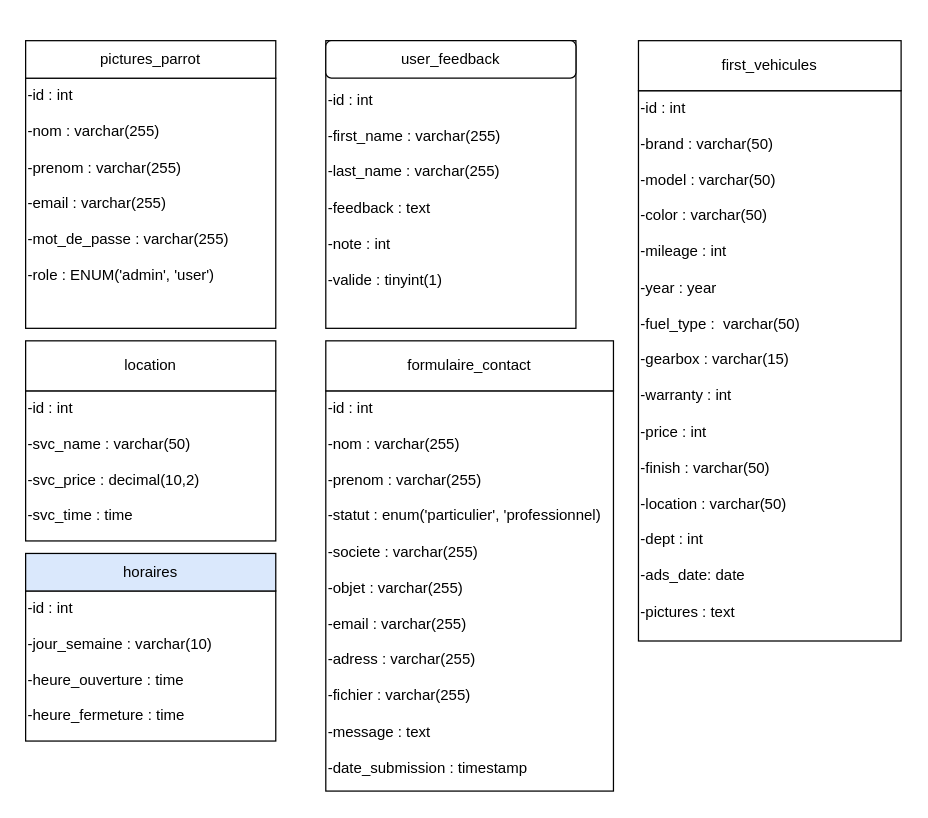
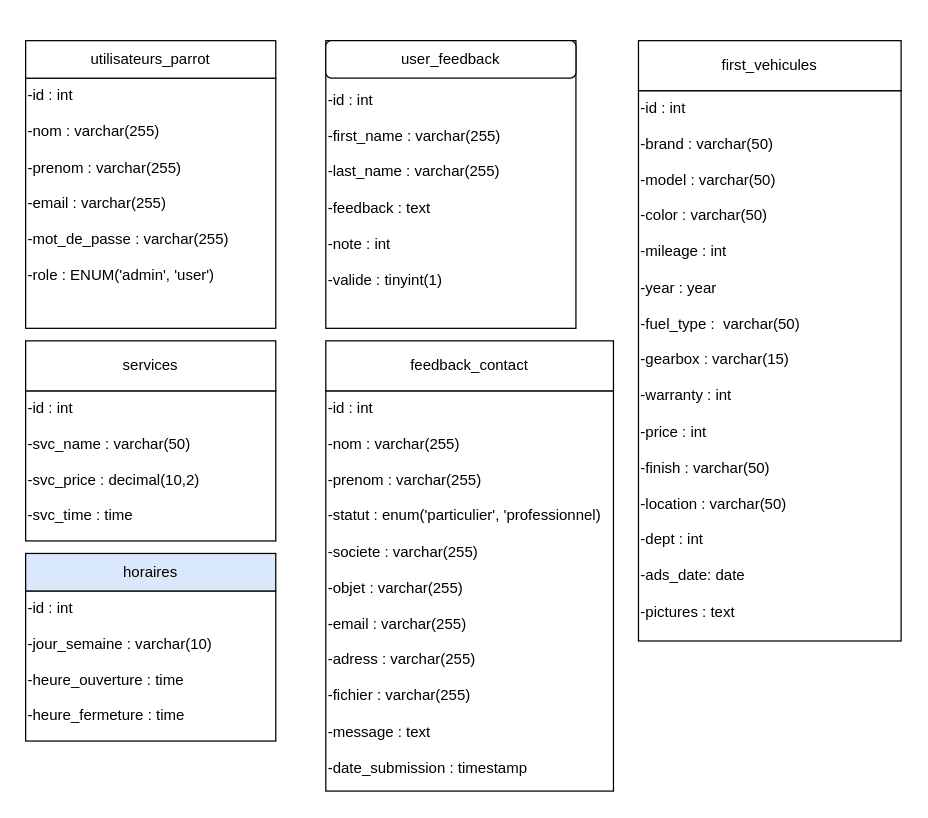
(151, 59) -> (151, 59)
(151, 366) -> (151, 366)
(469, 366) -> (469, 366)
